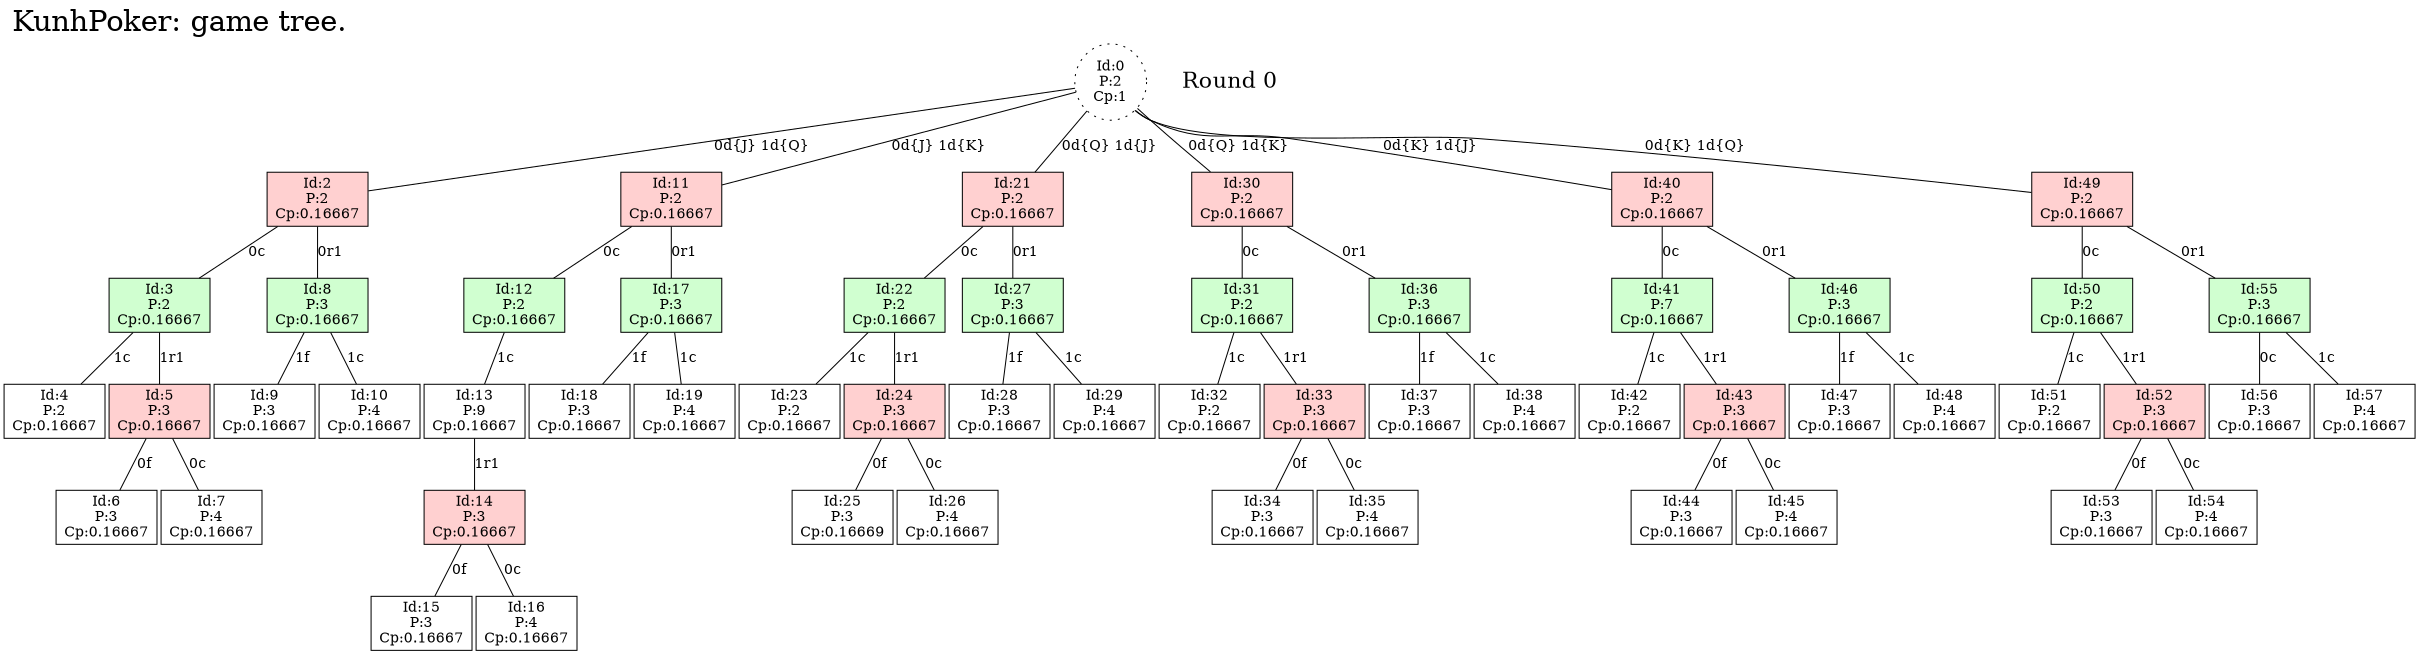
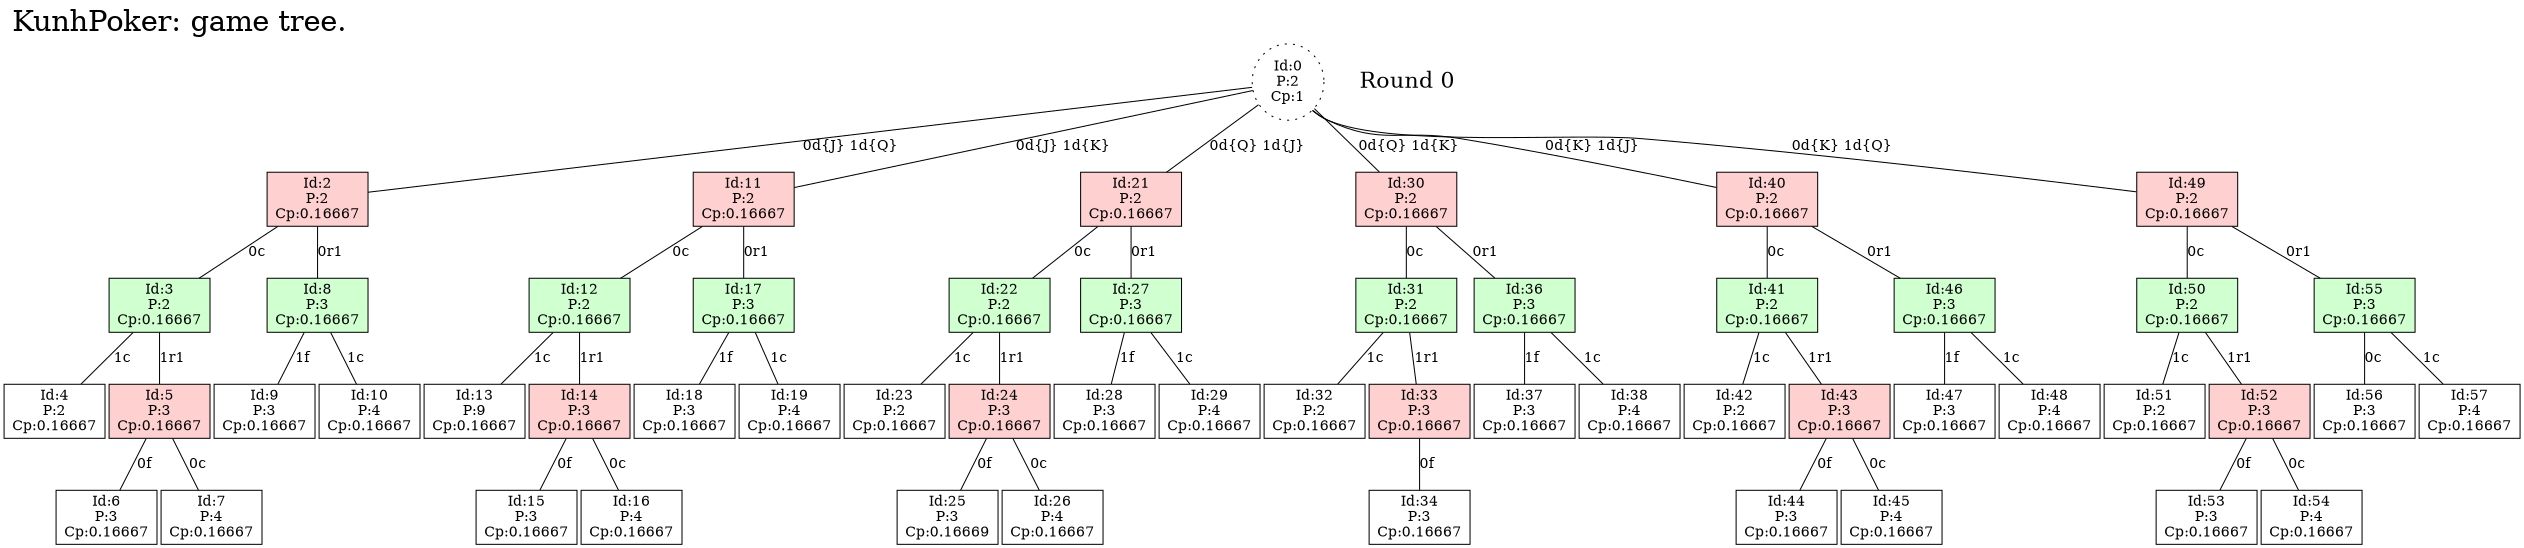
(1662, 305) -> (1767, 305)
(475, 464) -> (580, 358)
(1368, 517) -> none
